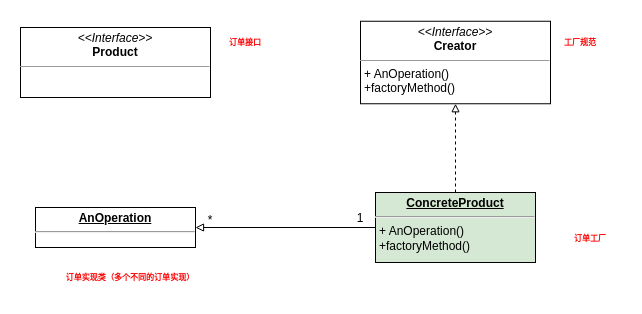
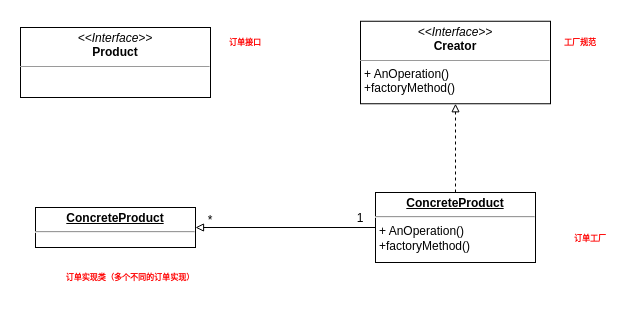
(71, 215) -> (86, 215)
(456, 228) -> (456, 228)
